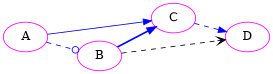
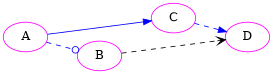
(133, 39) -> none
